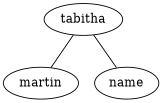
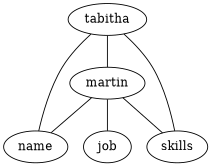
none -> (71, 115)
none -> (107, 147)
none -> (177, 147)
